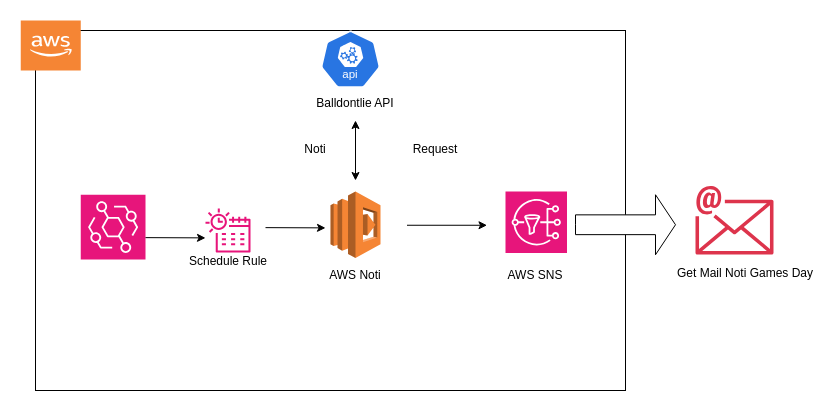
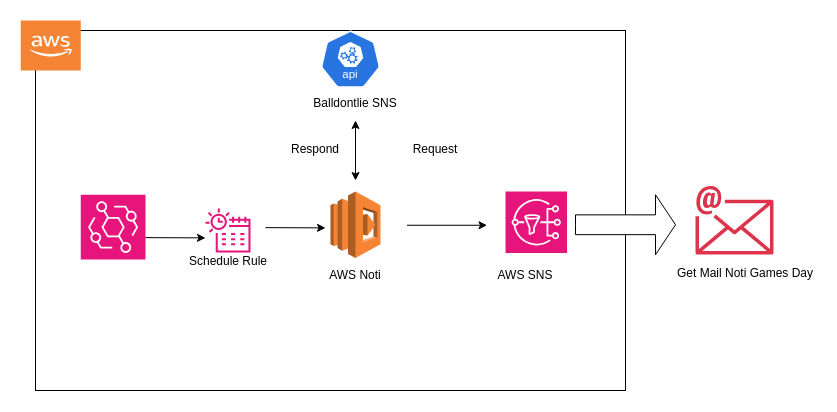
(356, 104) -> (356, 104)
(316, 150) -> (316, 150)
(536, 276) -> (526, 276)
